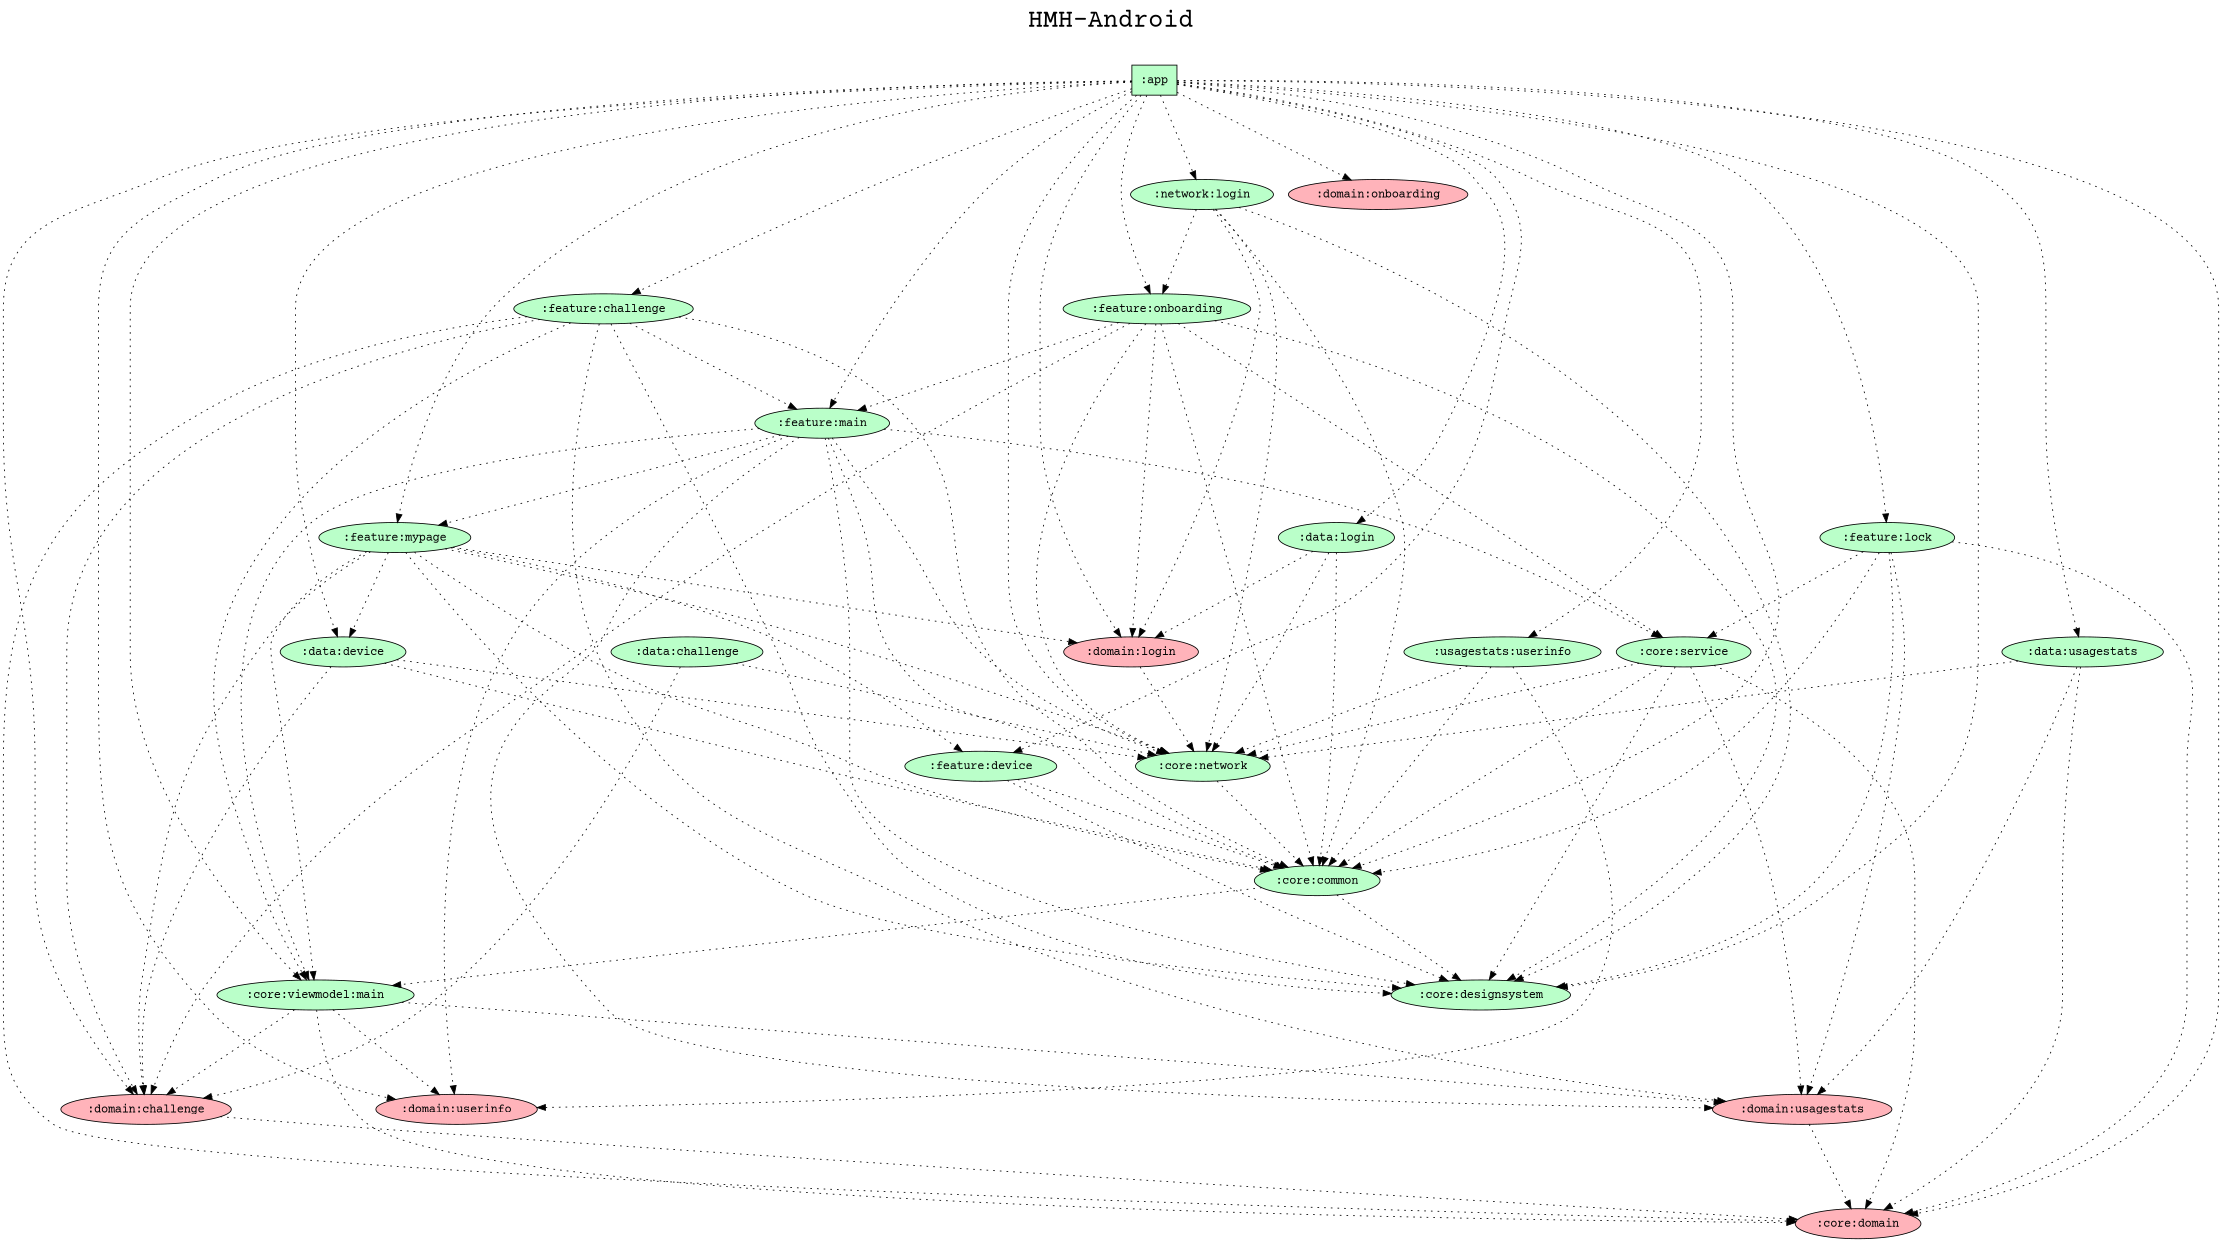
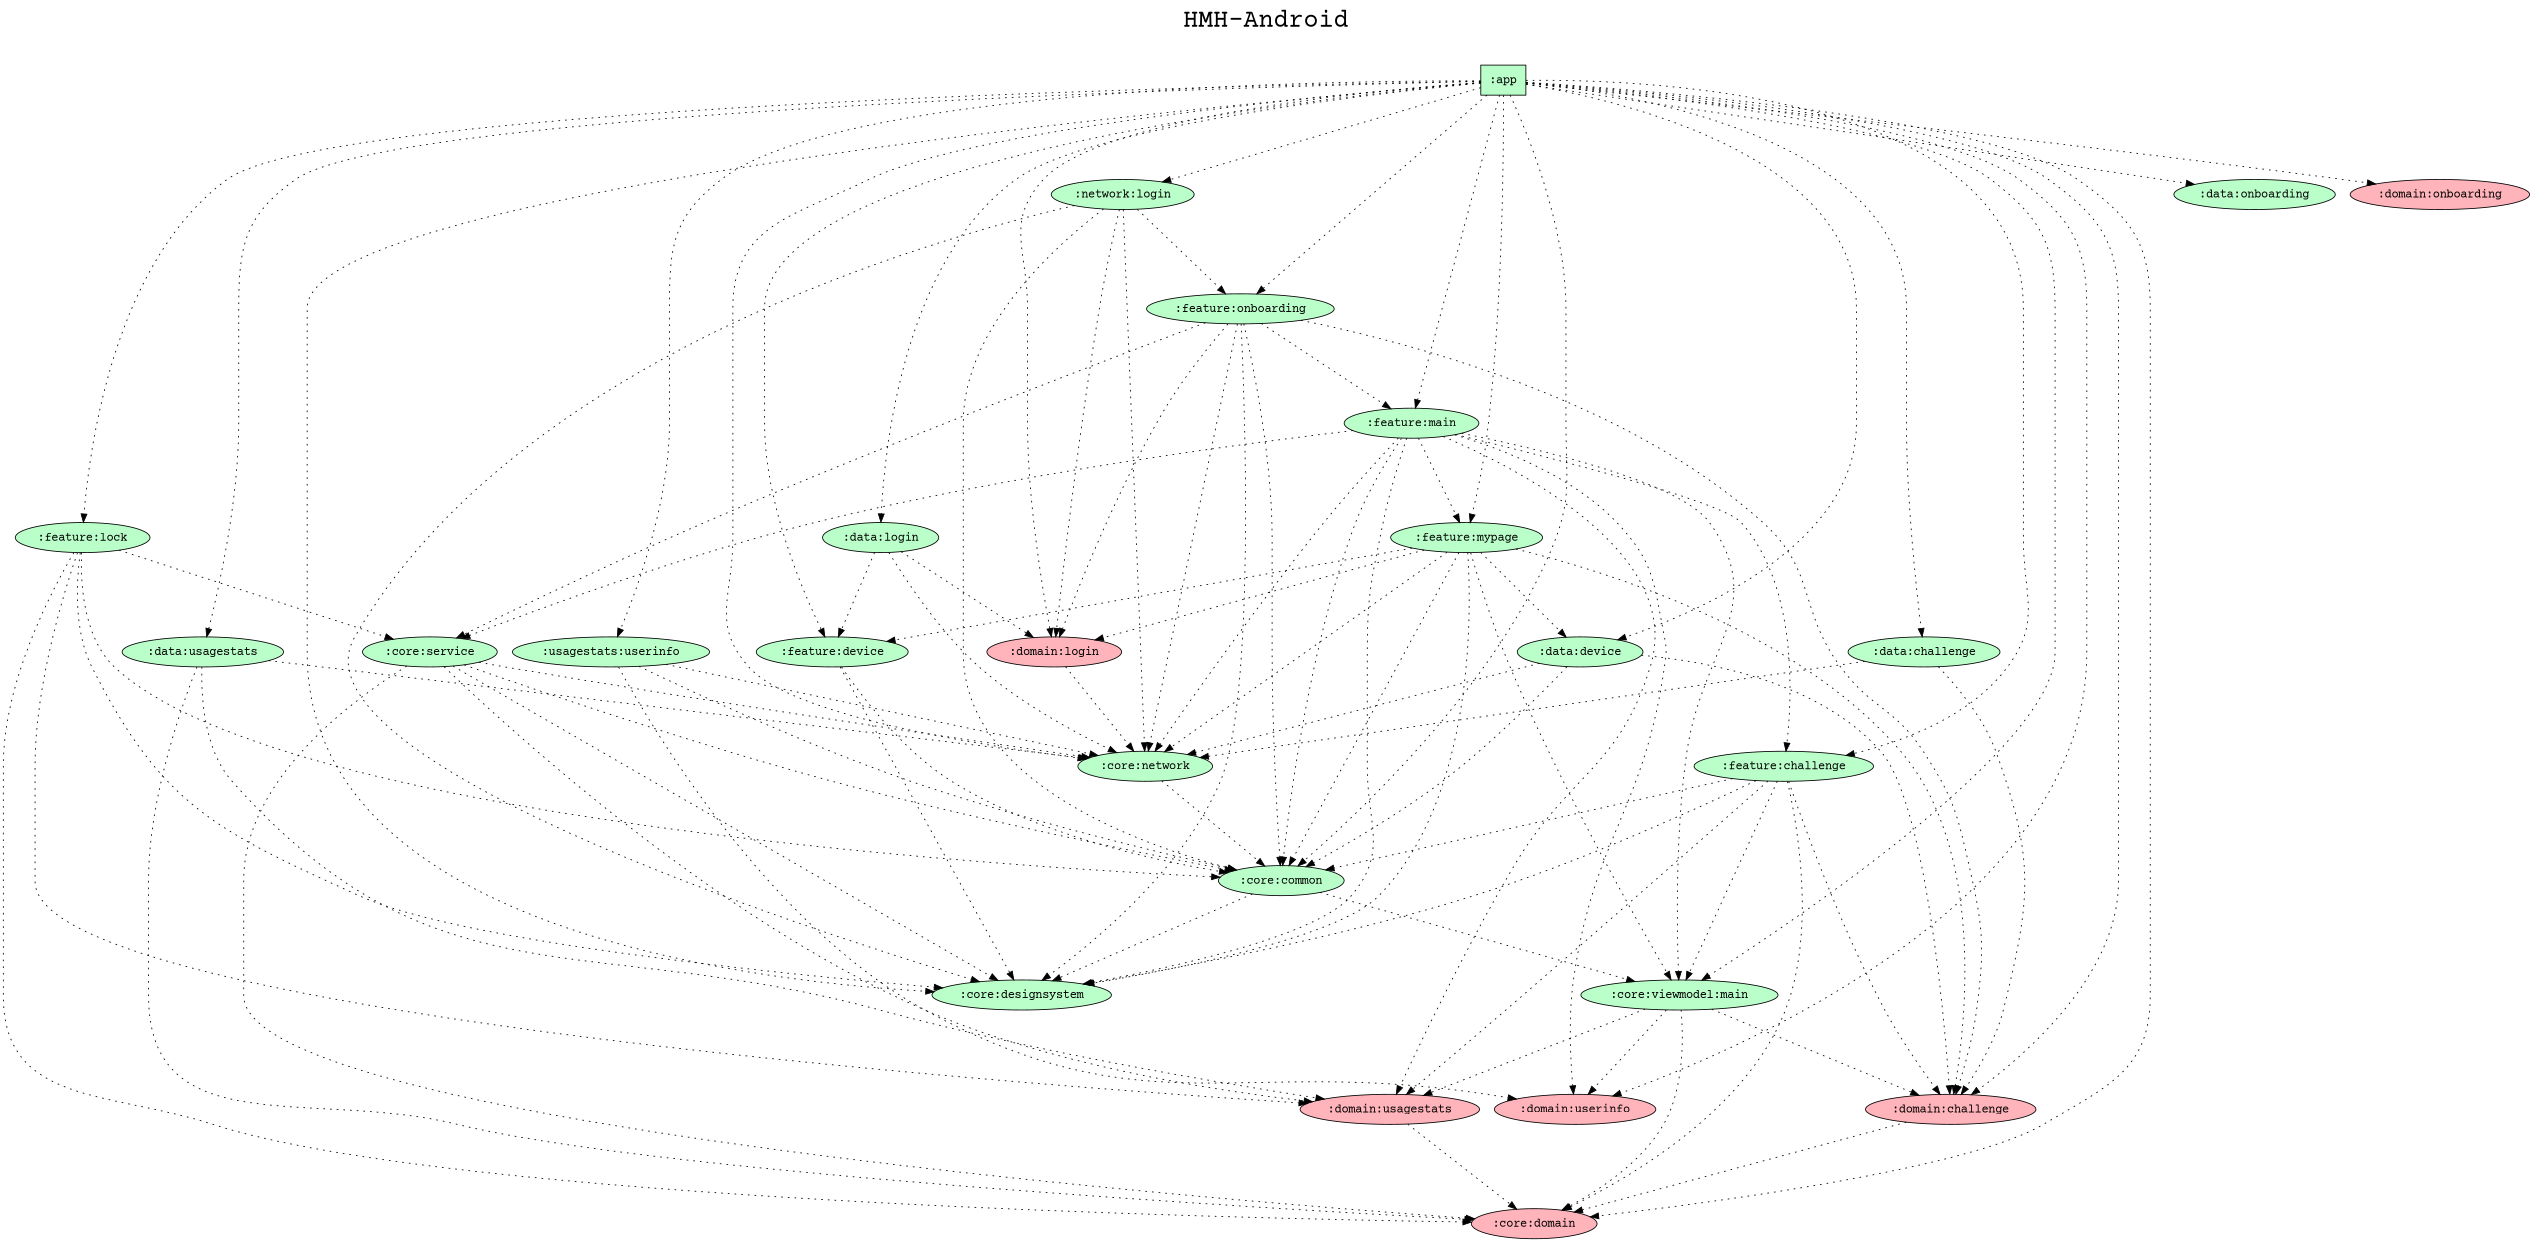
none -> (2255, 194)
none -> (1883, 233)
(710, 364) -> (1711, 507)
(1333, 705) -> (858, 591)
